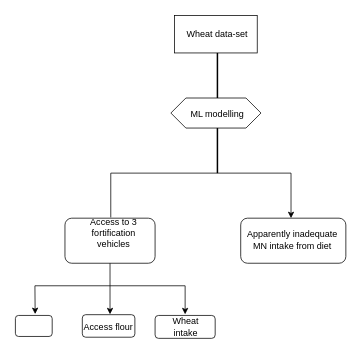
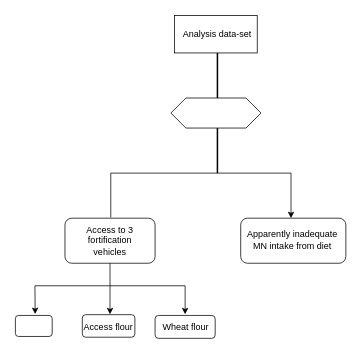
(217, 34) -> (217, 34)
(217, 114) -> none
(114, 233) -> (110, 240)
(186, 327) -> (186, 327)
